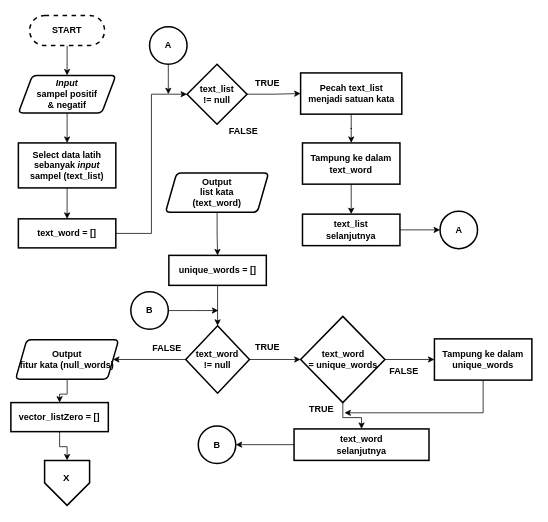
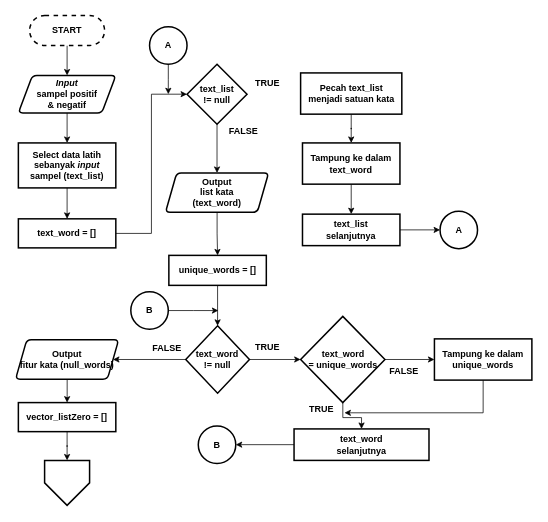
(262, 94) -> none
none -> (217, 166)
(60, 417) -> (67, 417)
(66, 478) -> none
